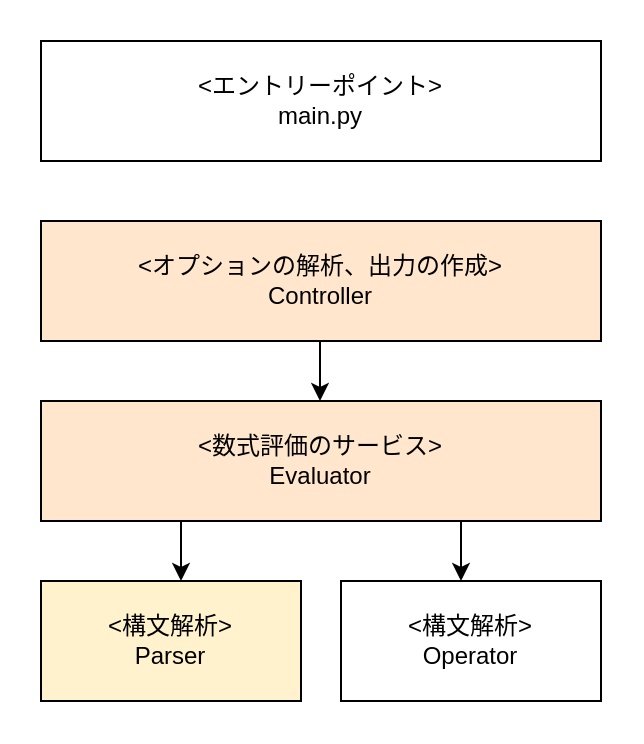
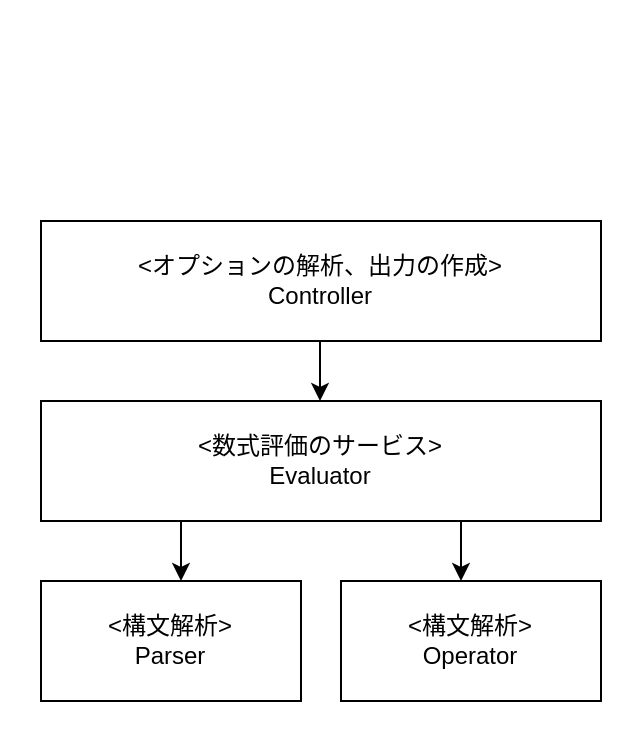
(321, 101) -> none
(321, 281) -> (321, 281)
(321, 461) -> (321, 461)
(171, 641) -> (171, 641)
